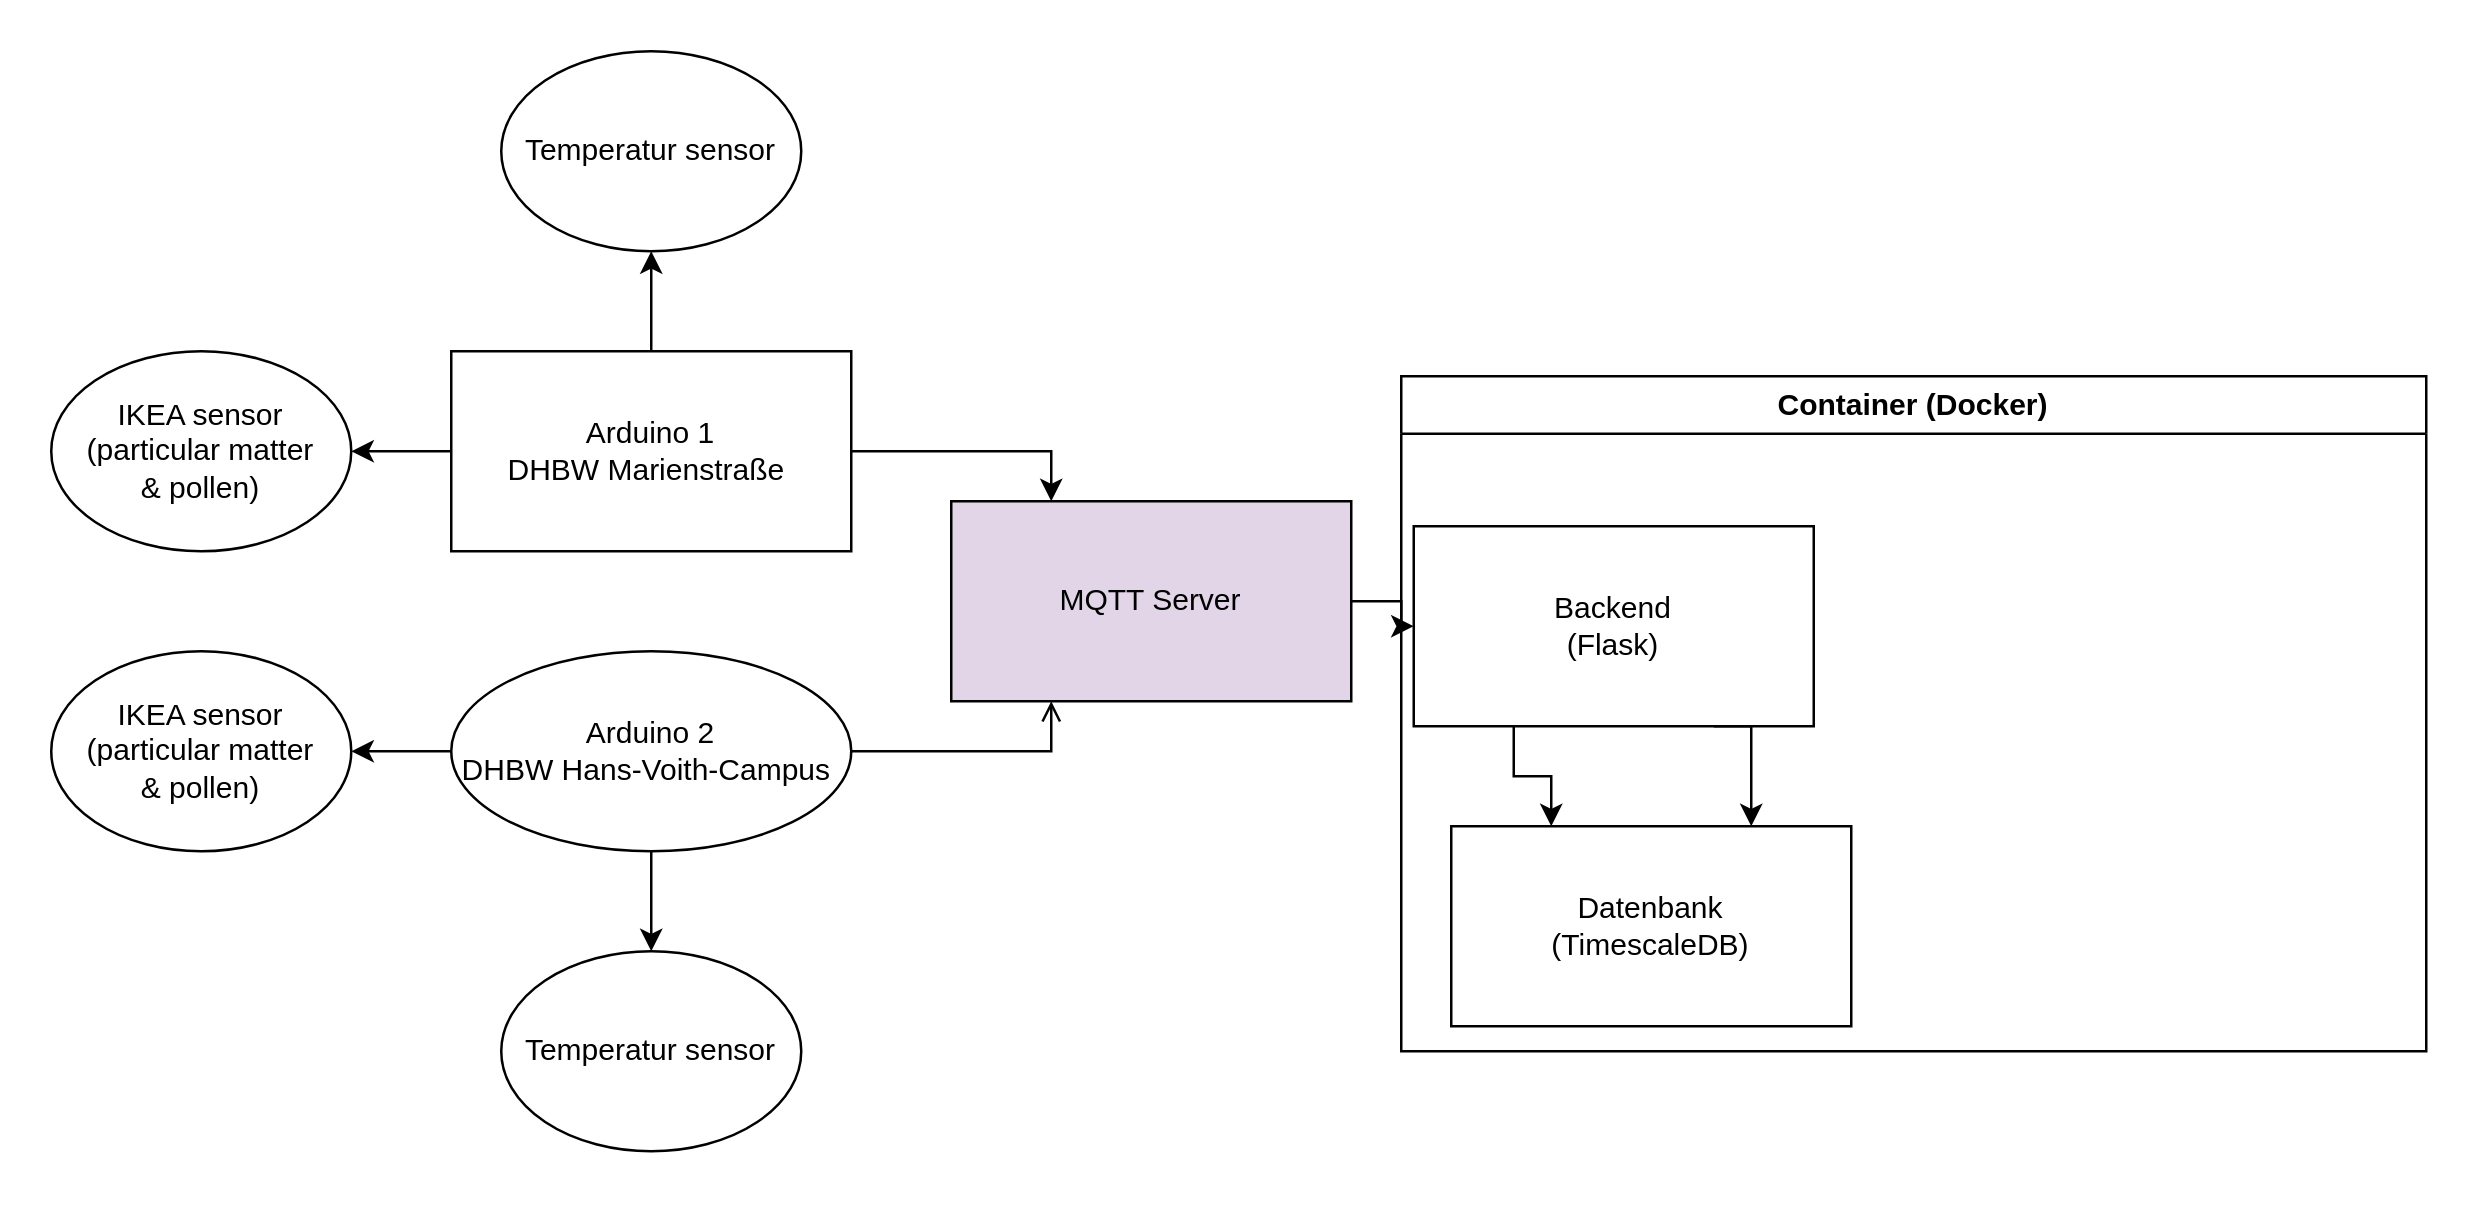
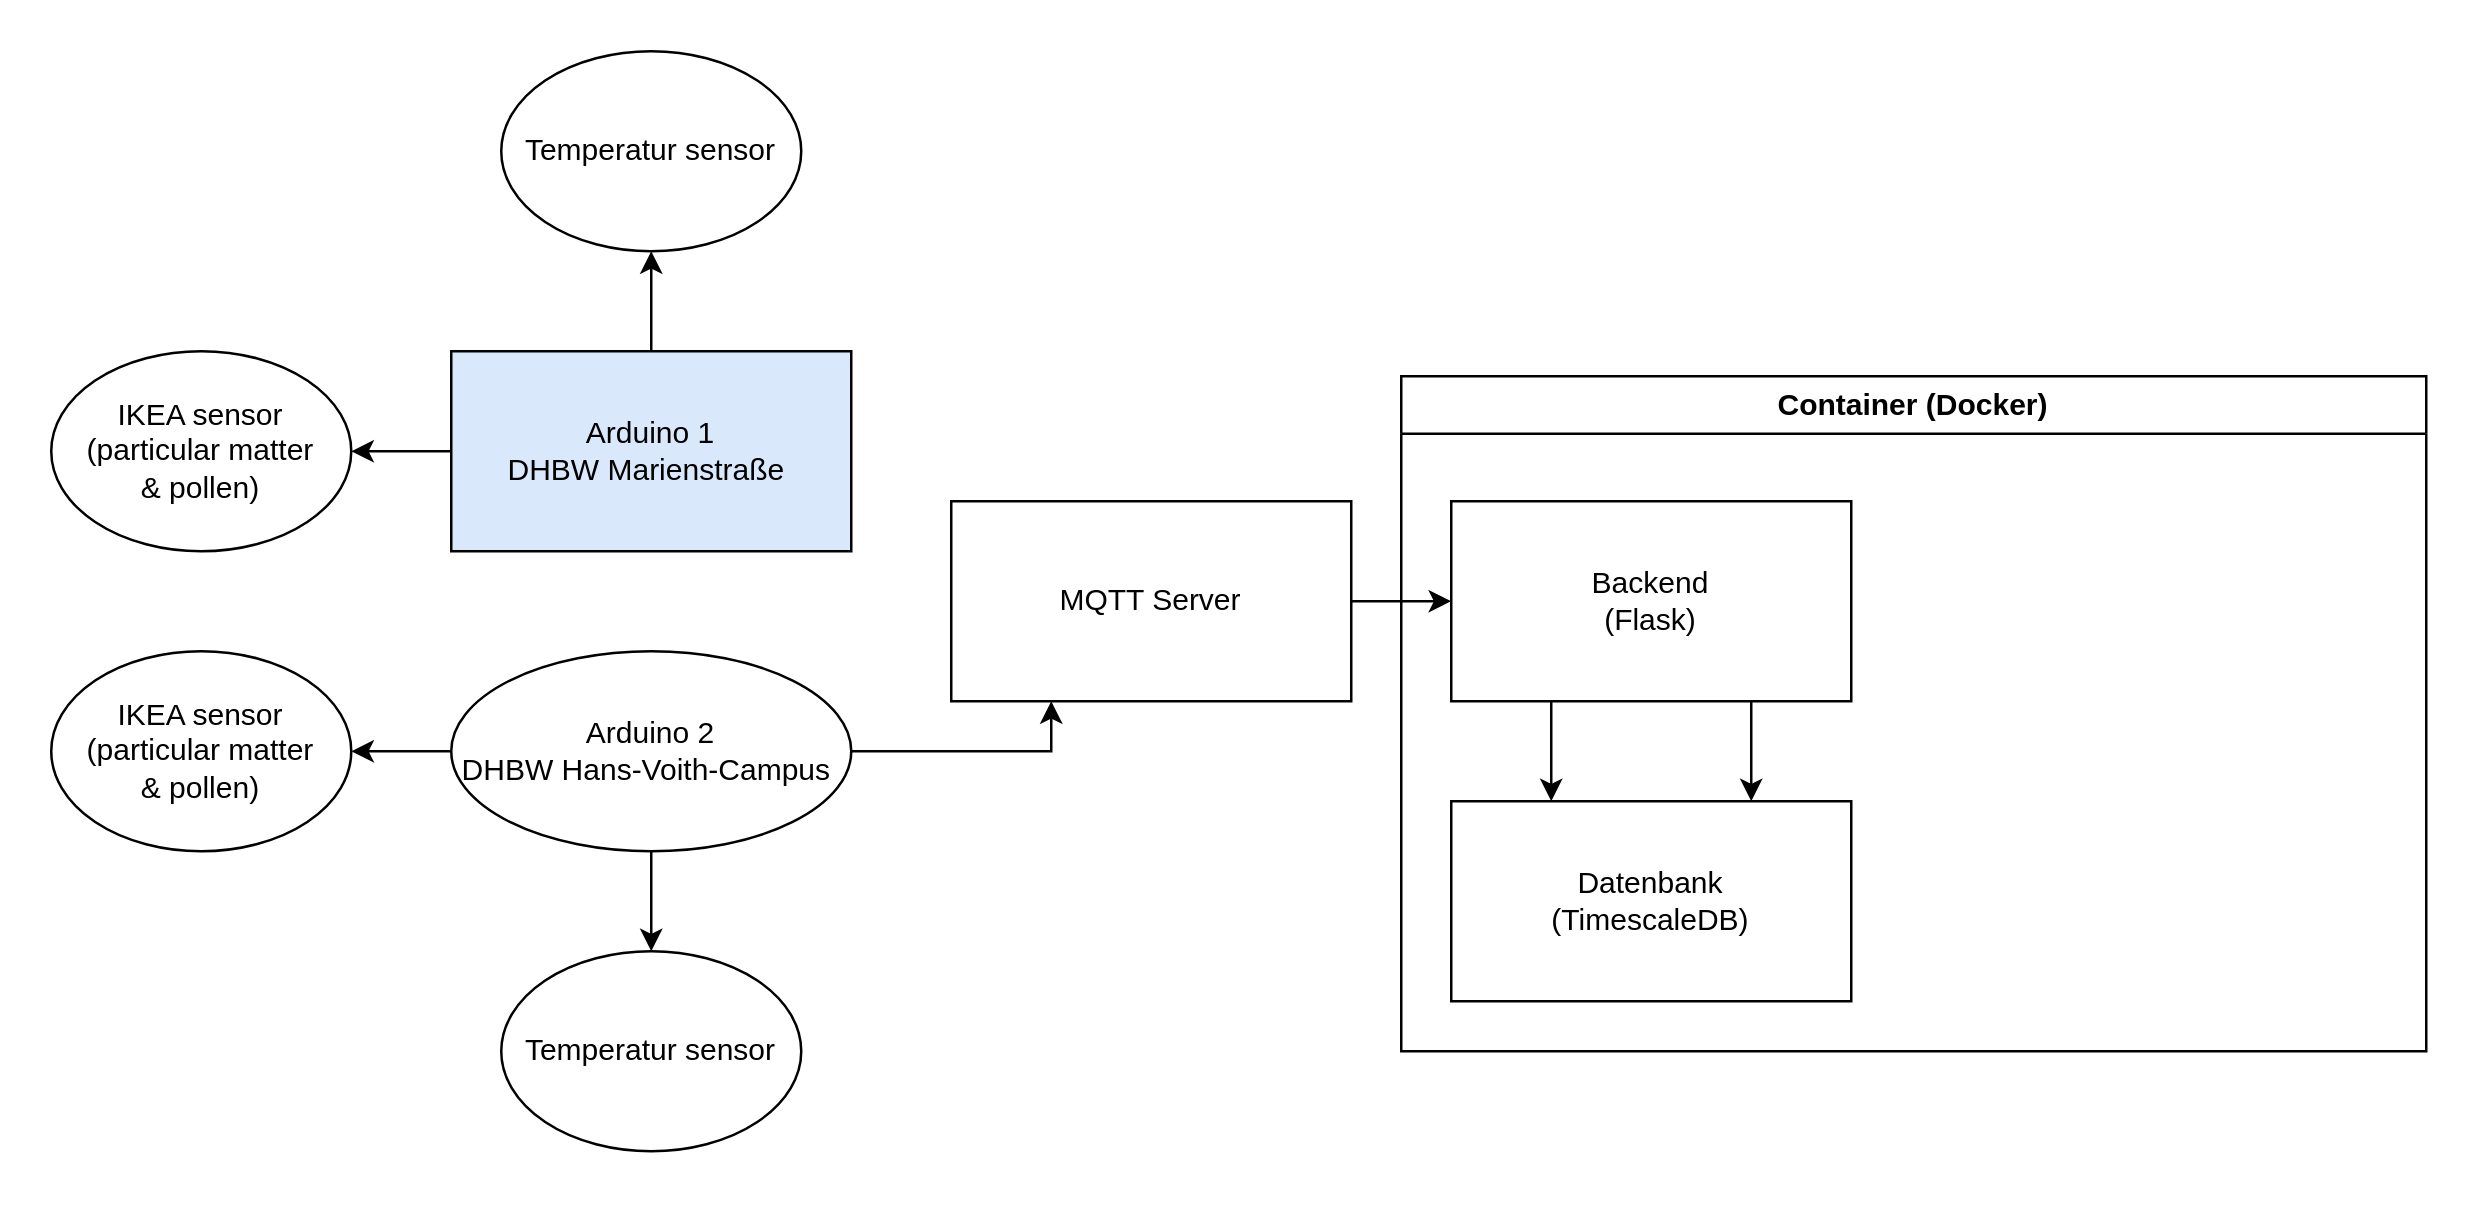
(651, 451) -> (651, 451)
(968, 451) -> none
(1151, 601) -> (1151, 601)
(1614, 626) -> (1651, 601)
(1051, 715) -> (1051, 719)
(1651, 926) -> (1651, 901)
